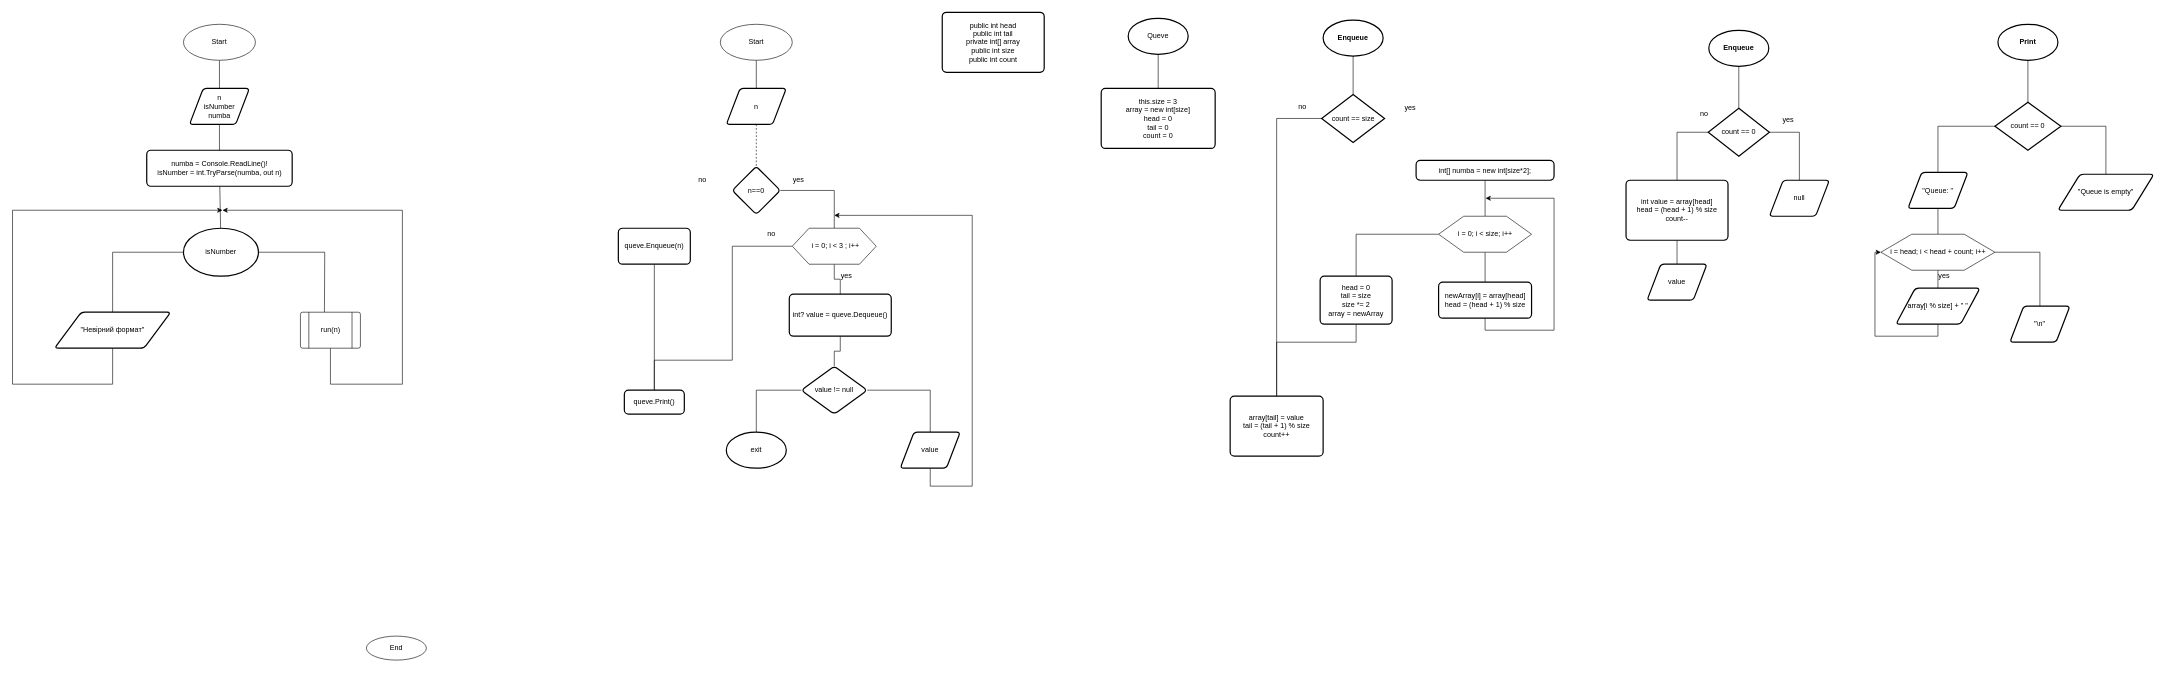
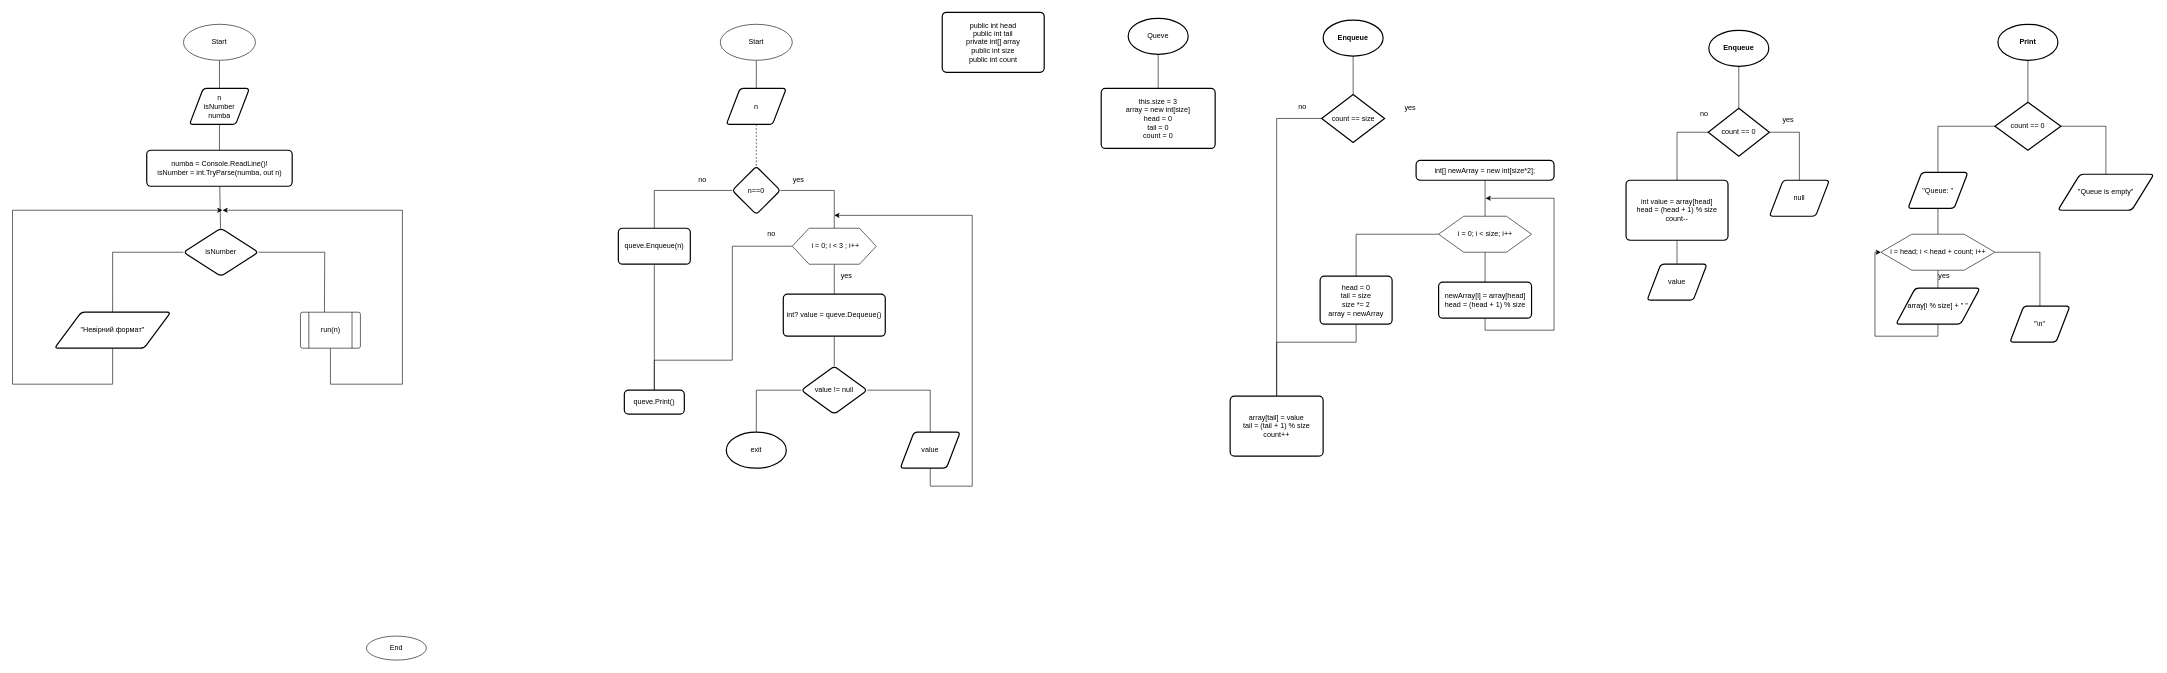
(1485, 171) -> (1485, 171)
none -> (675, 191)
(221, 252) -> (221, 252)
(840, 315) -> (834, 315)
